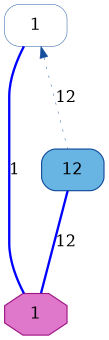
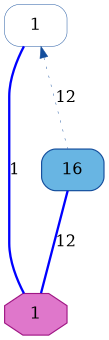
(73, 170) -> (73, 170)
